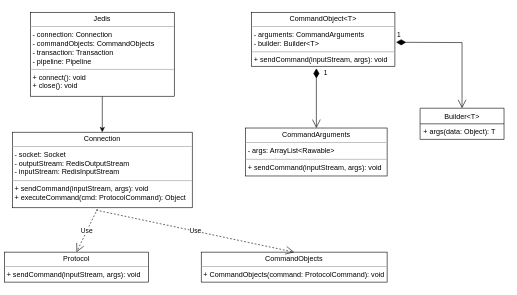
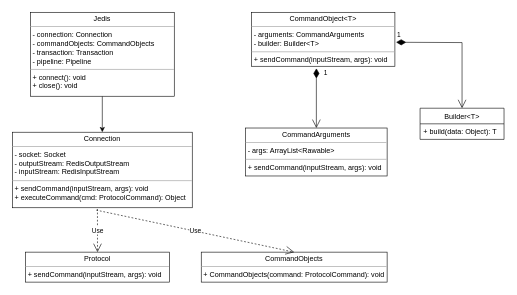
(465, 132) -> (465, 132)
(77, 267) -> (98, 267)
